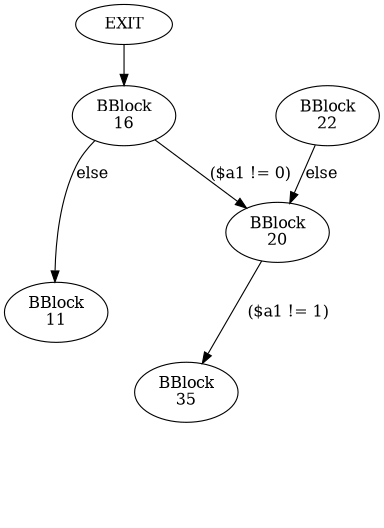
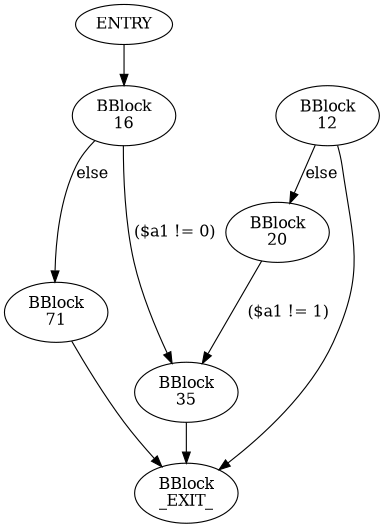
(124, 24) -> (124, 24)
(328, 116) -> (328, 116)
(196, 171) -> (132, 252)
(56, 312) -> (56, 312)
none -> (186, 493)
